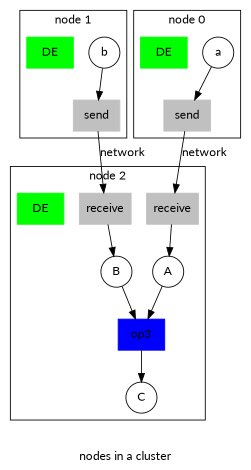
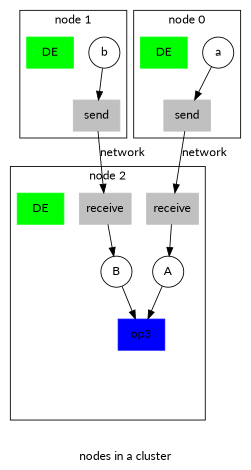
(141, 398) -> none
